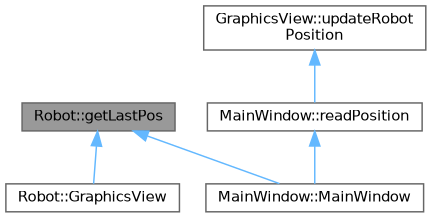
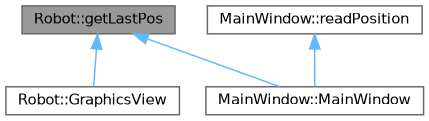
(315, 28) -> none
